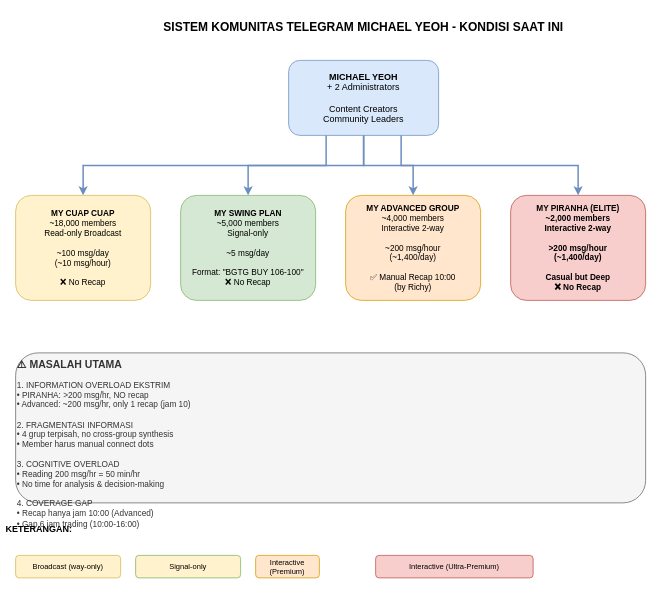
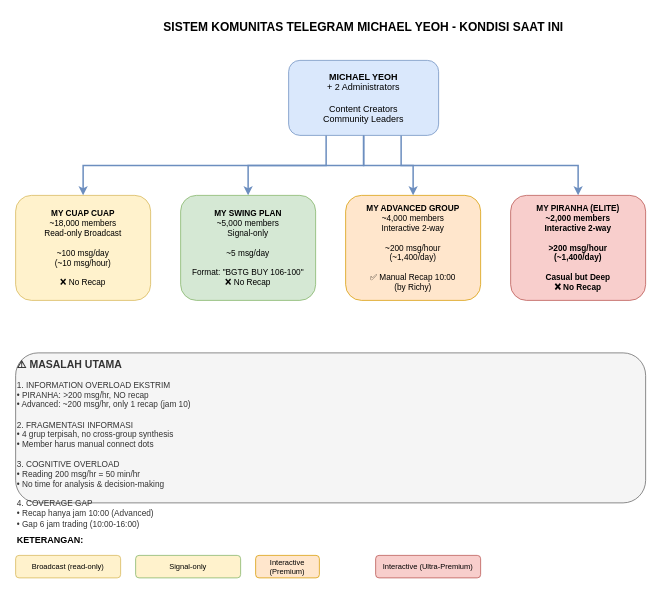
(49, 529) -> (60, 540)
(68, 567) -> (68, 567)
(454, 567) -> (428, 567)
